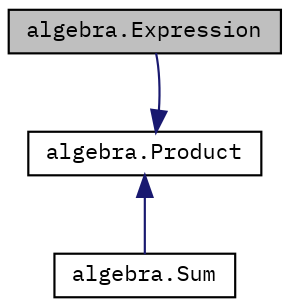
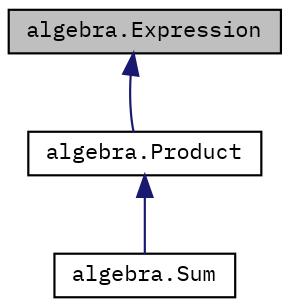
(159, 82) -> (130, 104)
